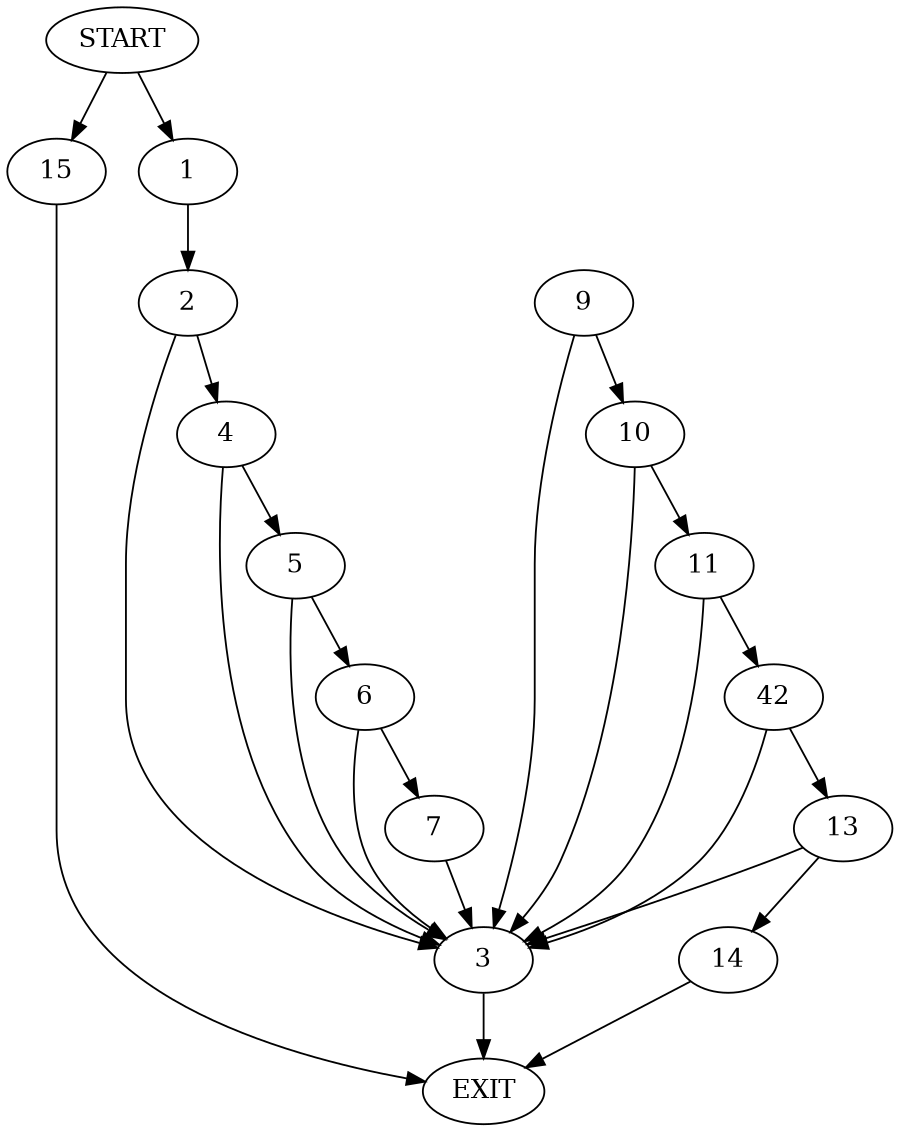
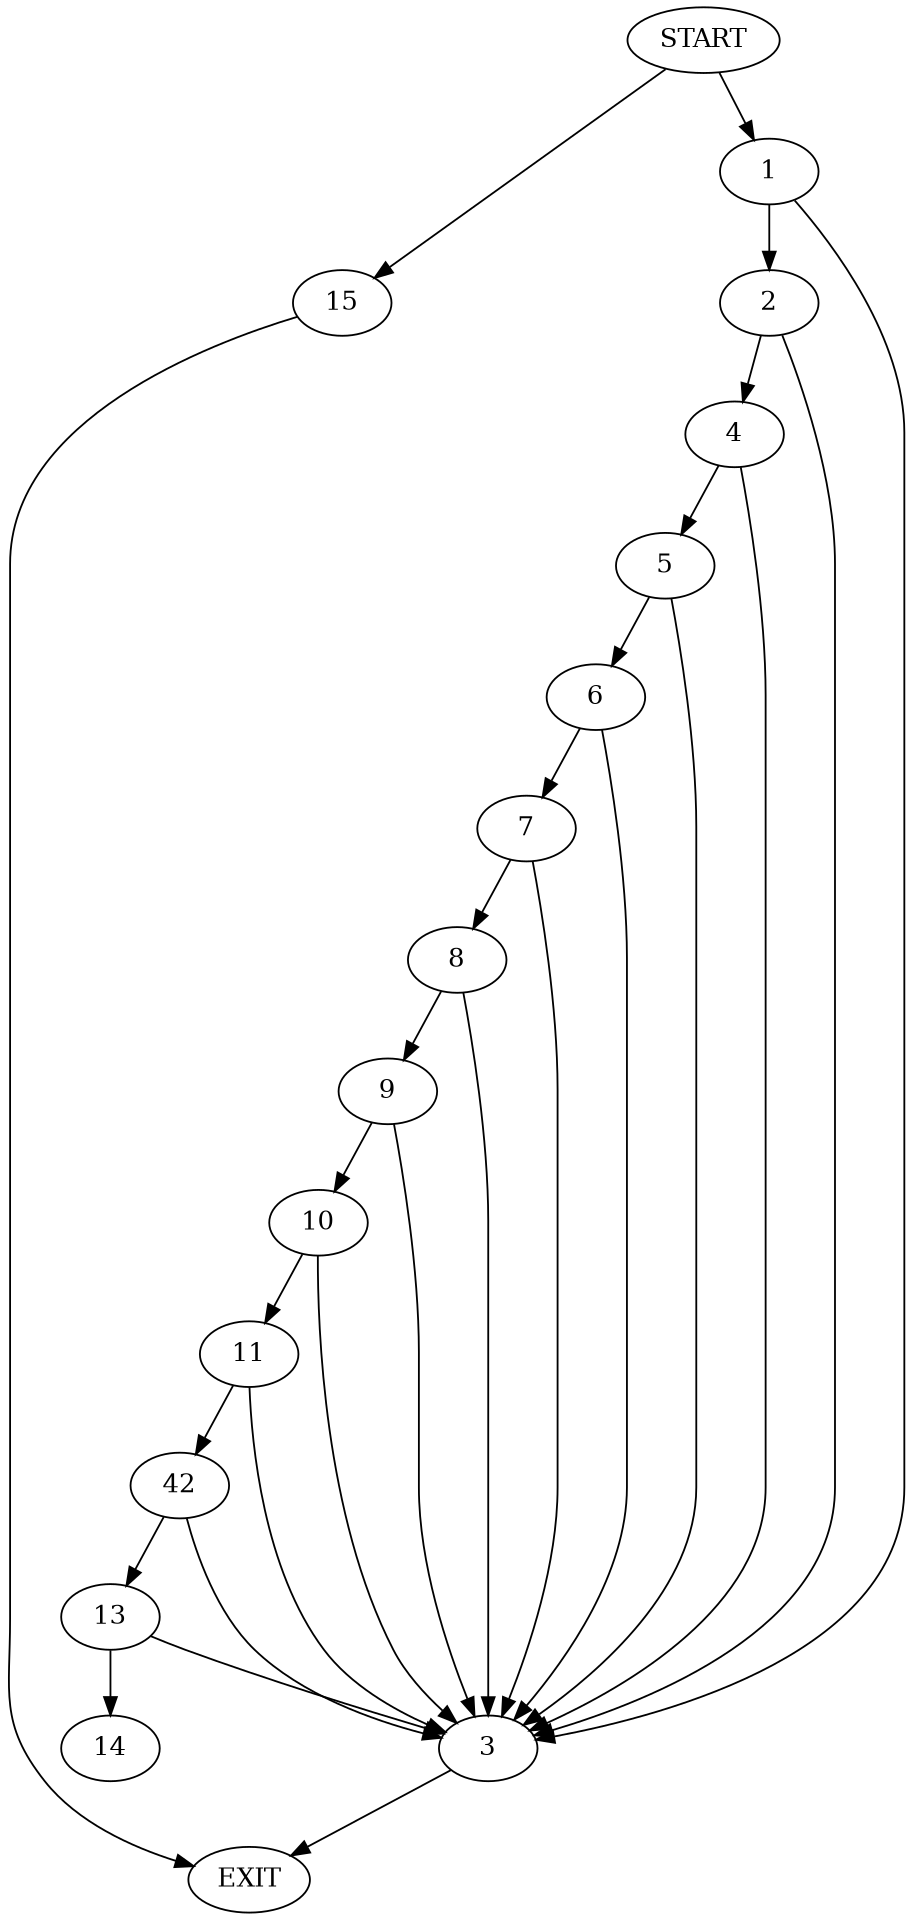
none -> (457, 960)
(617, 1020) -> none
none -> (904, 1060)
